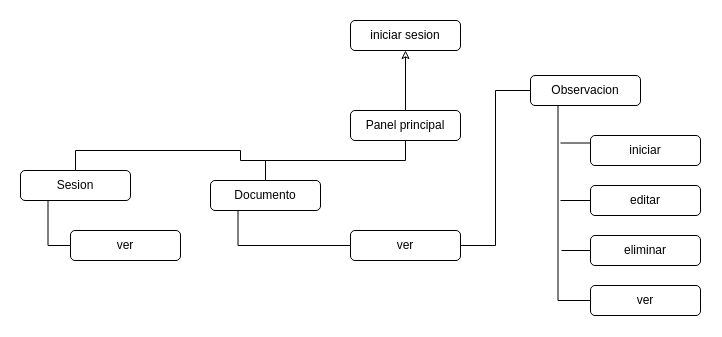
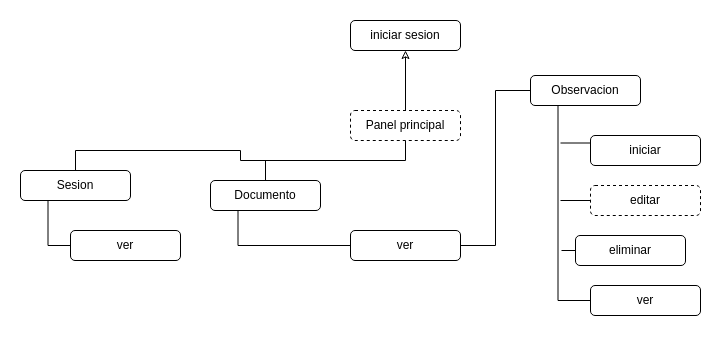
(406, 126) -> (406, 126)
(646, 201) -> (646, 201)
(646, 251) -> (631, 251)
